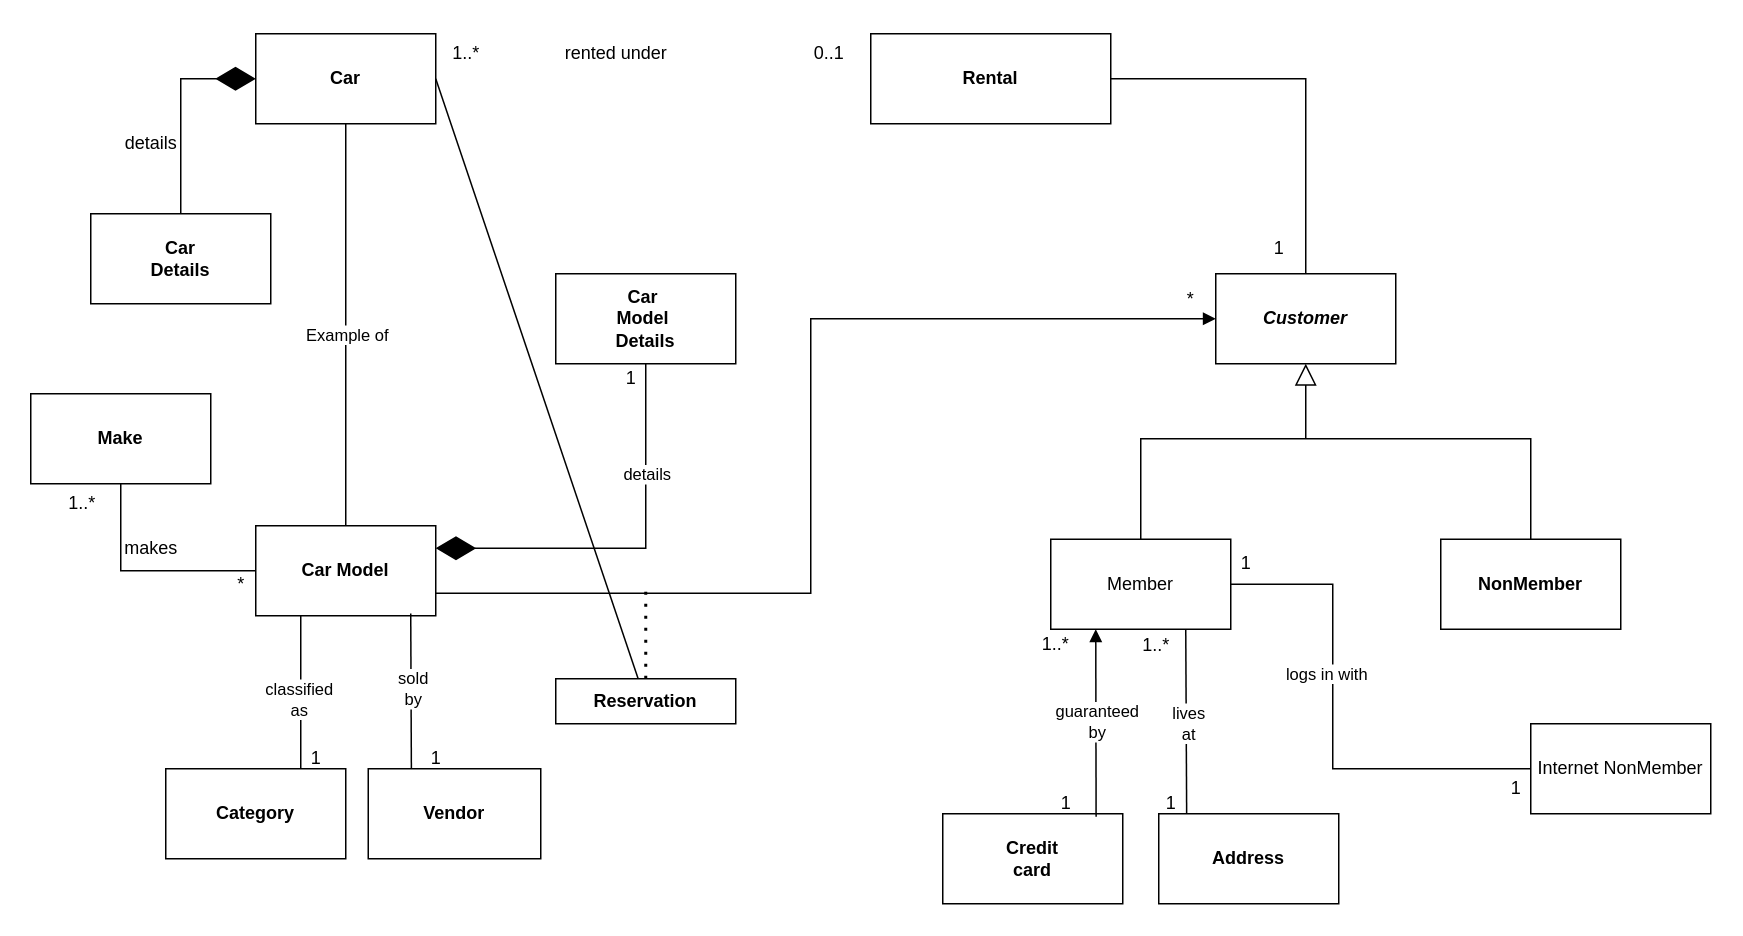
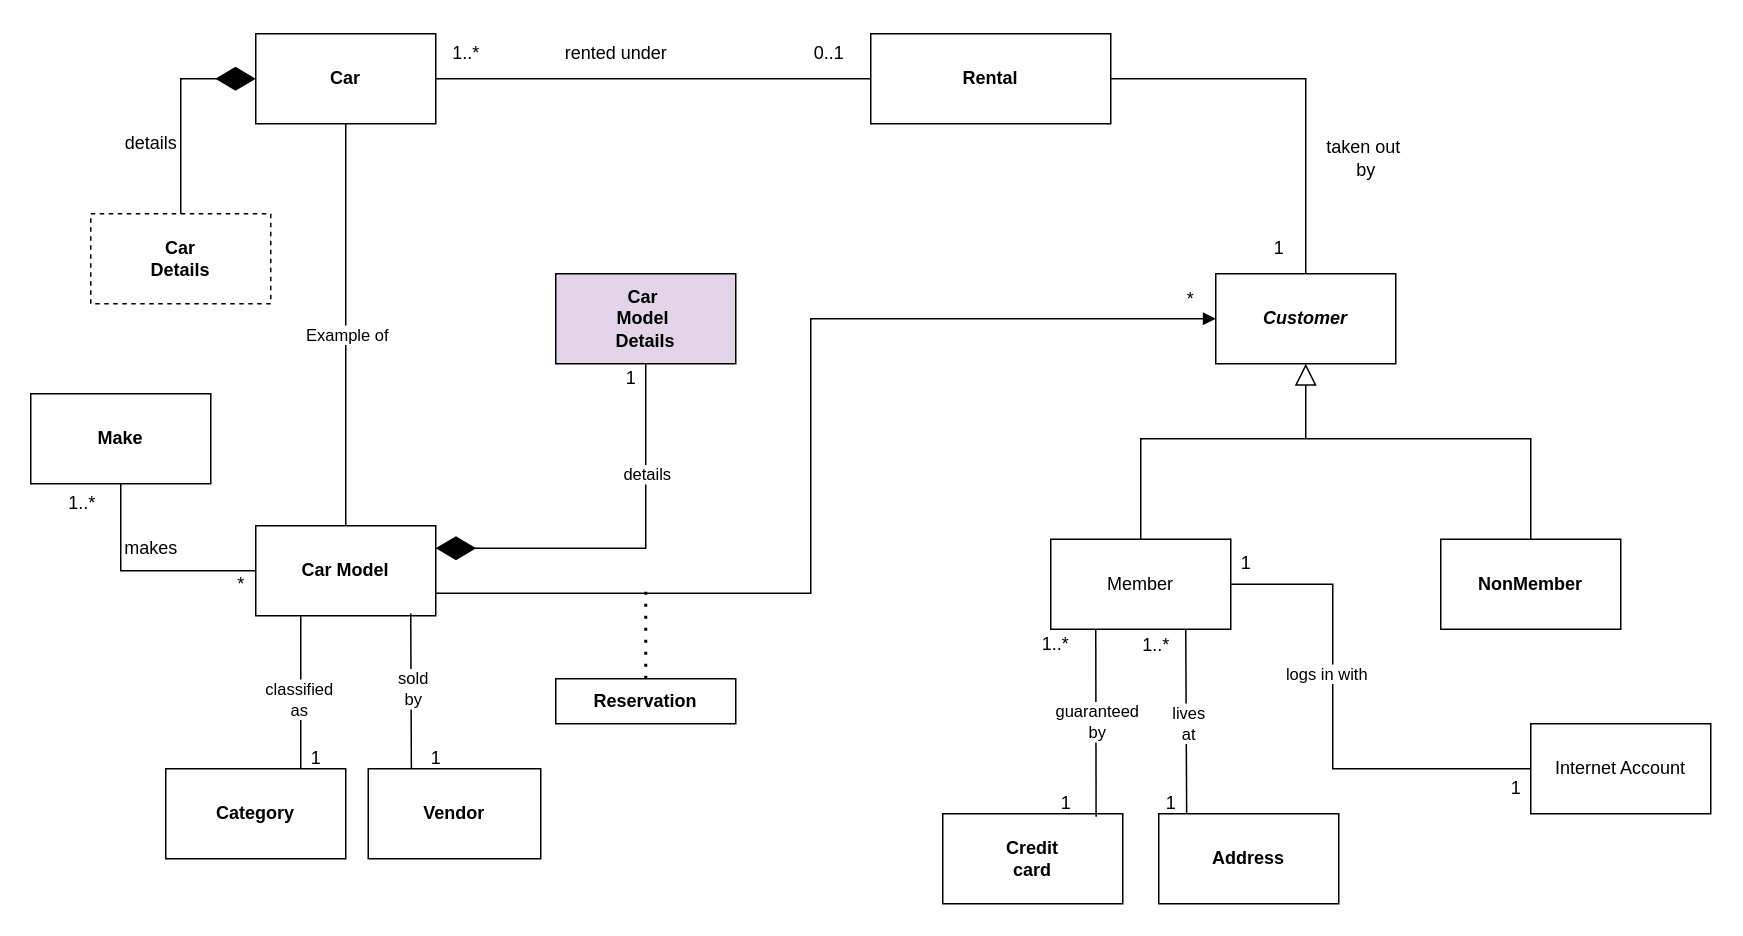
none -> (1366, 158)
(181, 259) -> (181, 259)
(646, 319) -> (646, 319)
(537, 378) -> (653, 79)
(1096, 642) -> (1096, 637)
(1621, 769) -> (1621, 769)
